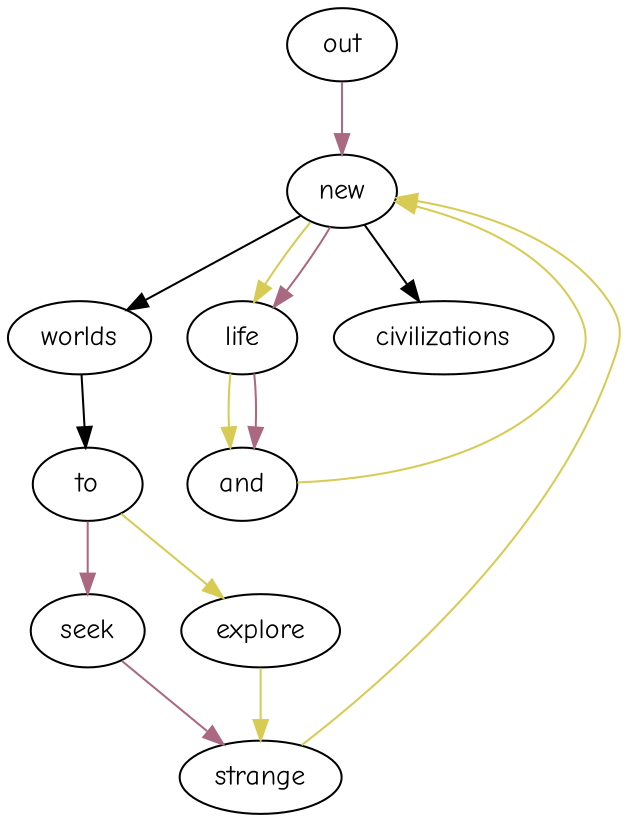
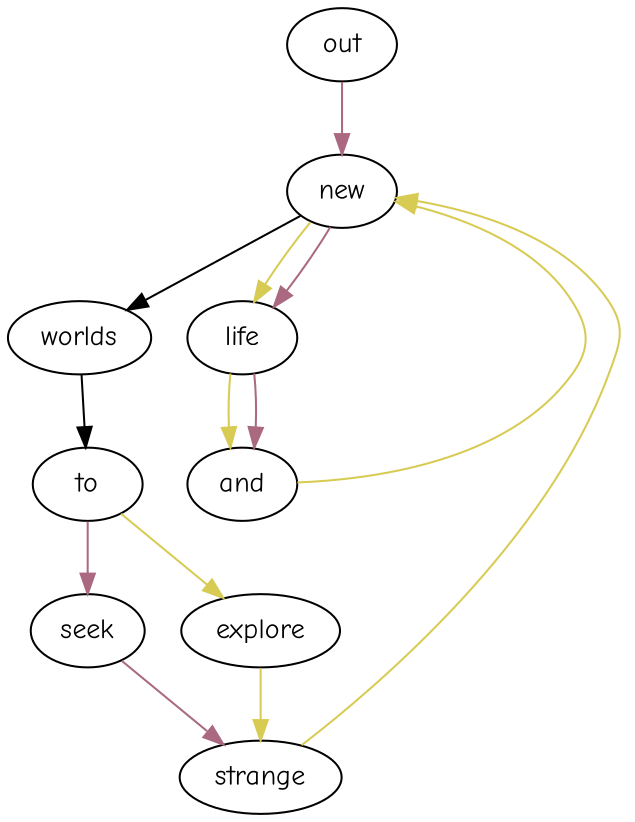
(444, 338) -> none
